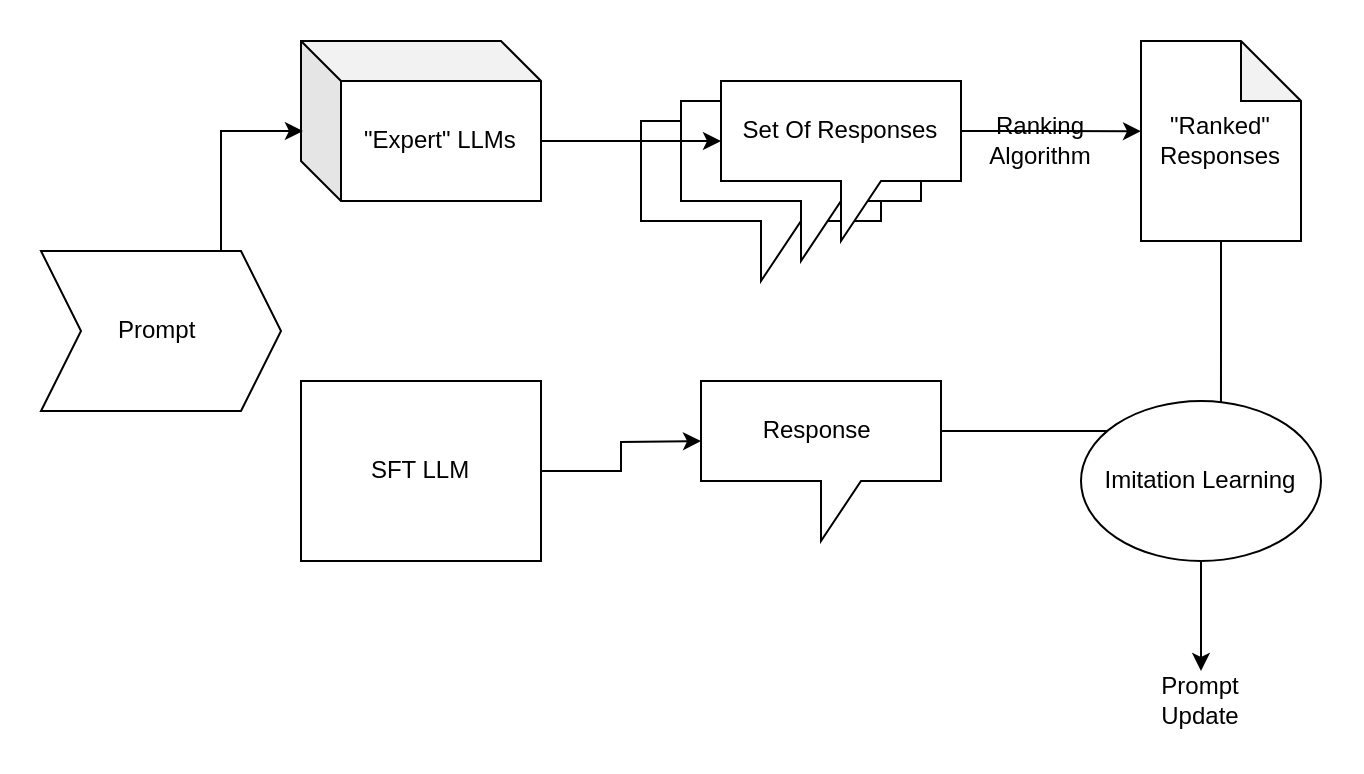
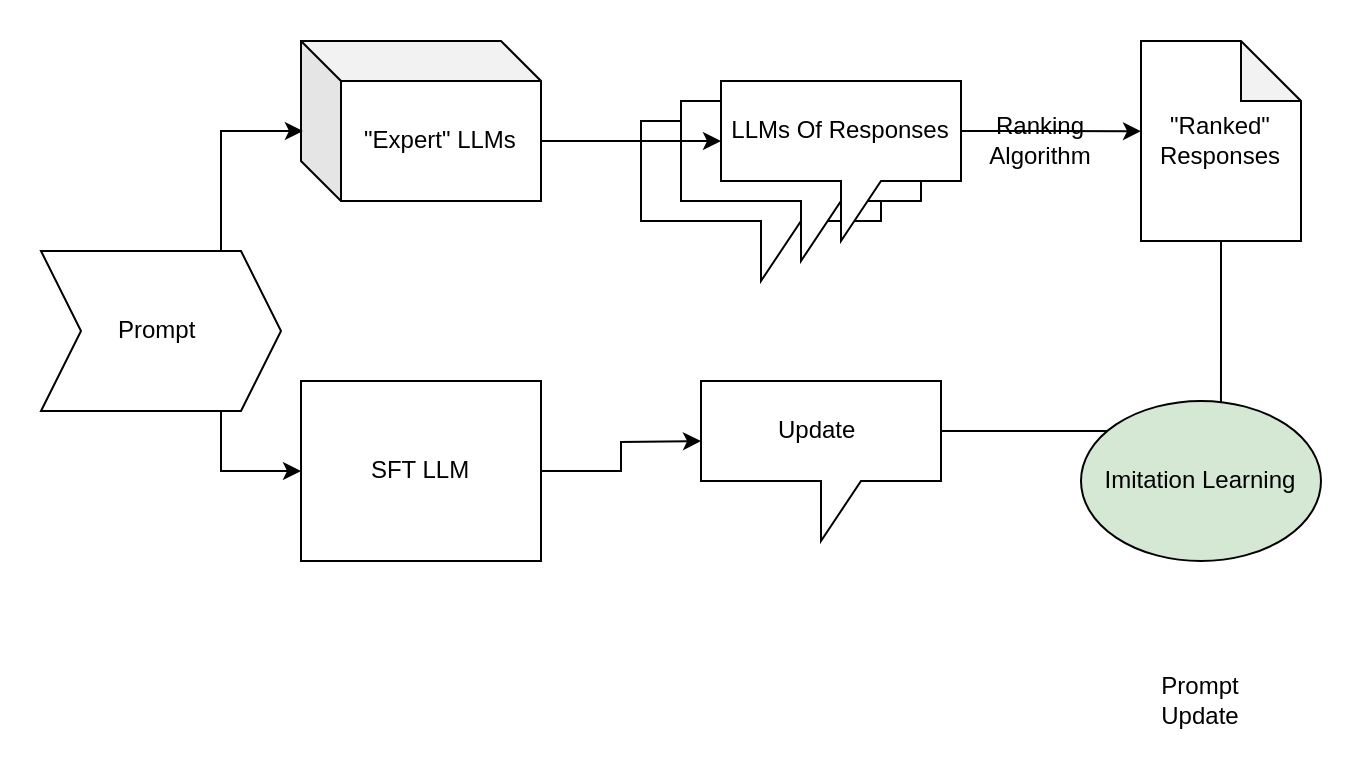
(841, 131) -> (841, 131)
(821, 431) -> (821, 431)
none -> (224, 471)
(1201, 481) -> (1201, 481)
(1201, 609) -> none
